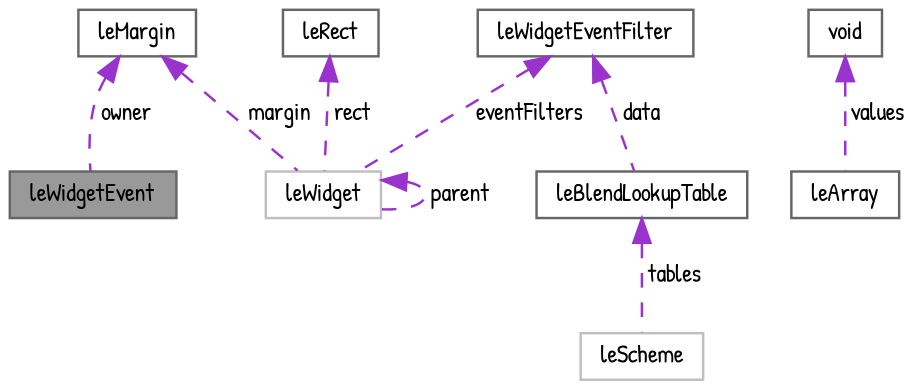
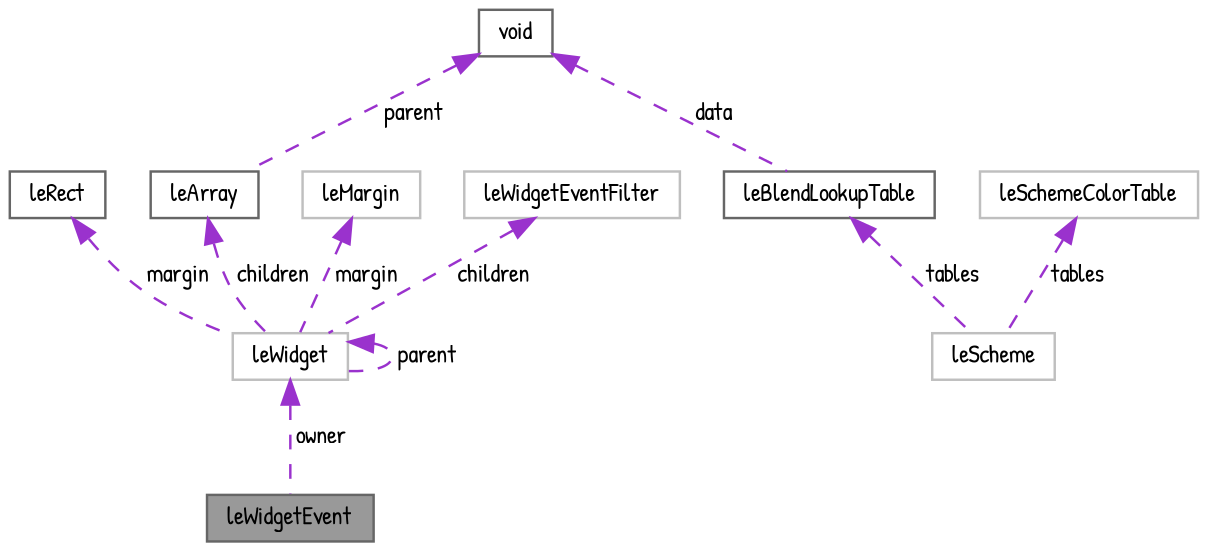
(137, 33) -> (361, 195)
(586, 33) -> (572, 195)
(350, 114) -> (175, 276)
(527, 114) -> (491, 276)
(876, 114) -> (412, 114)
(91, 123) -> (290, 450)
(618, 125) -> (681, 118)
none -> (1089, 195)
none -> (234, 292)
